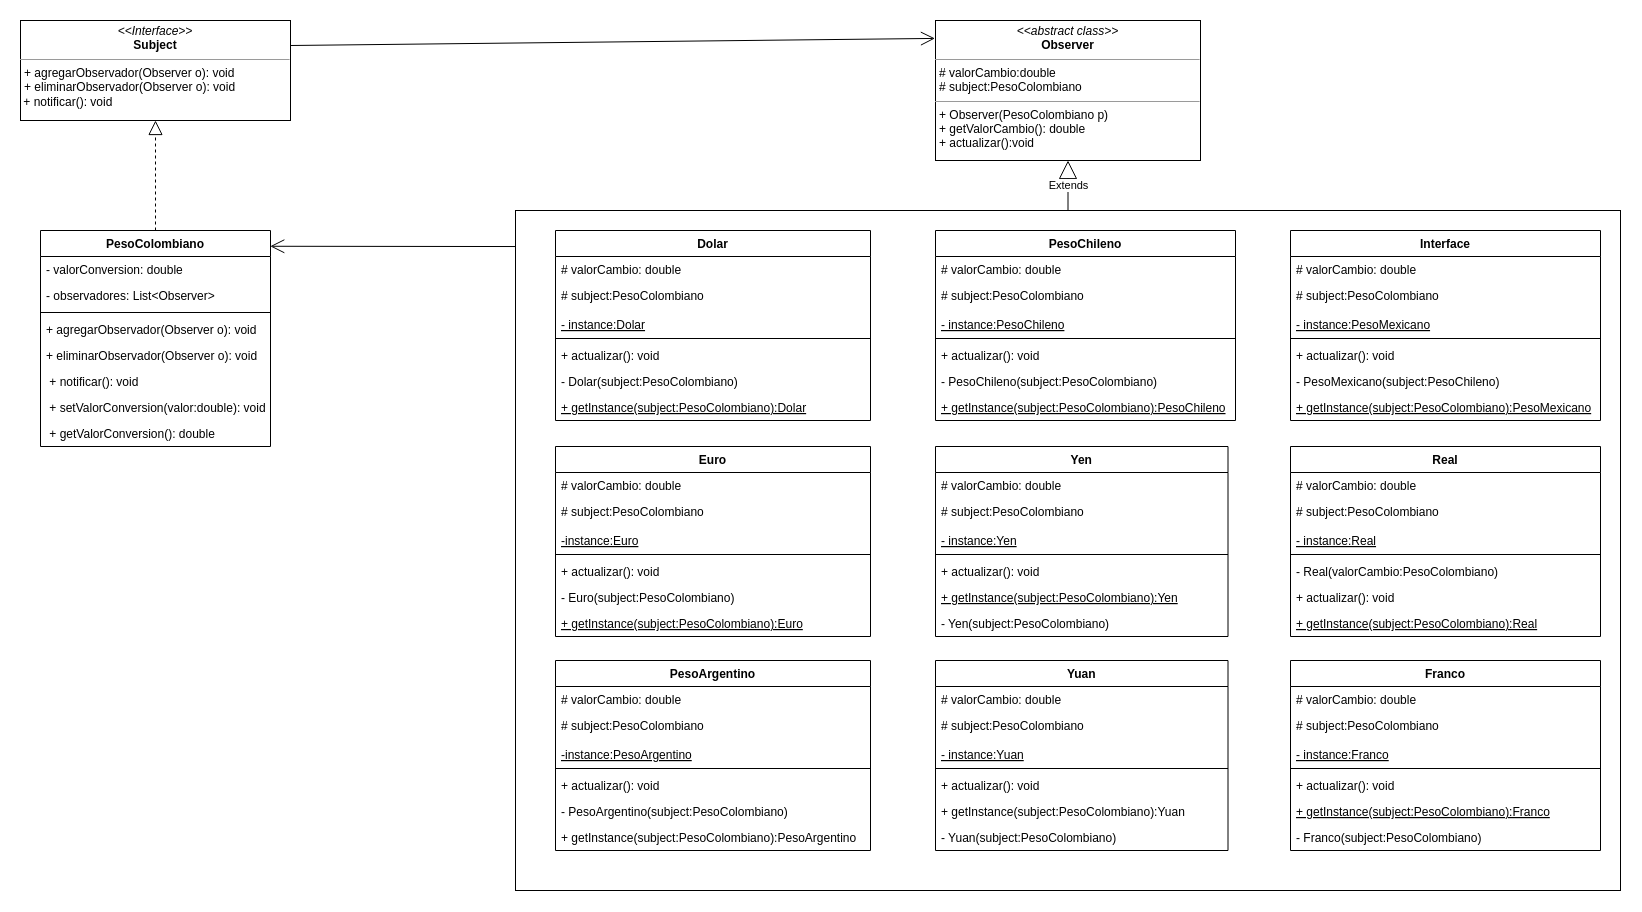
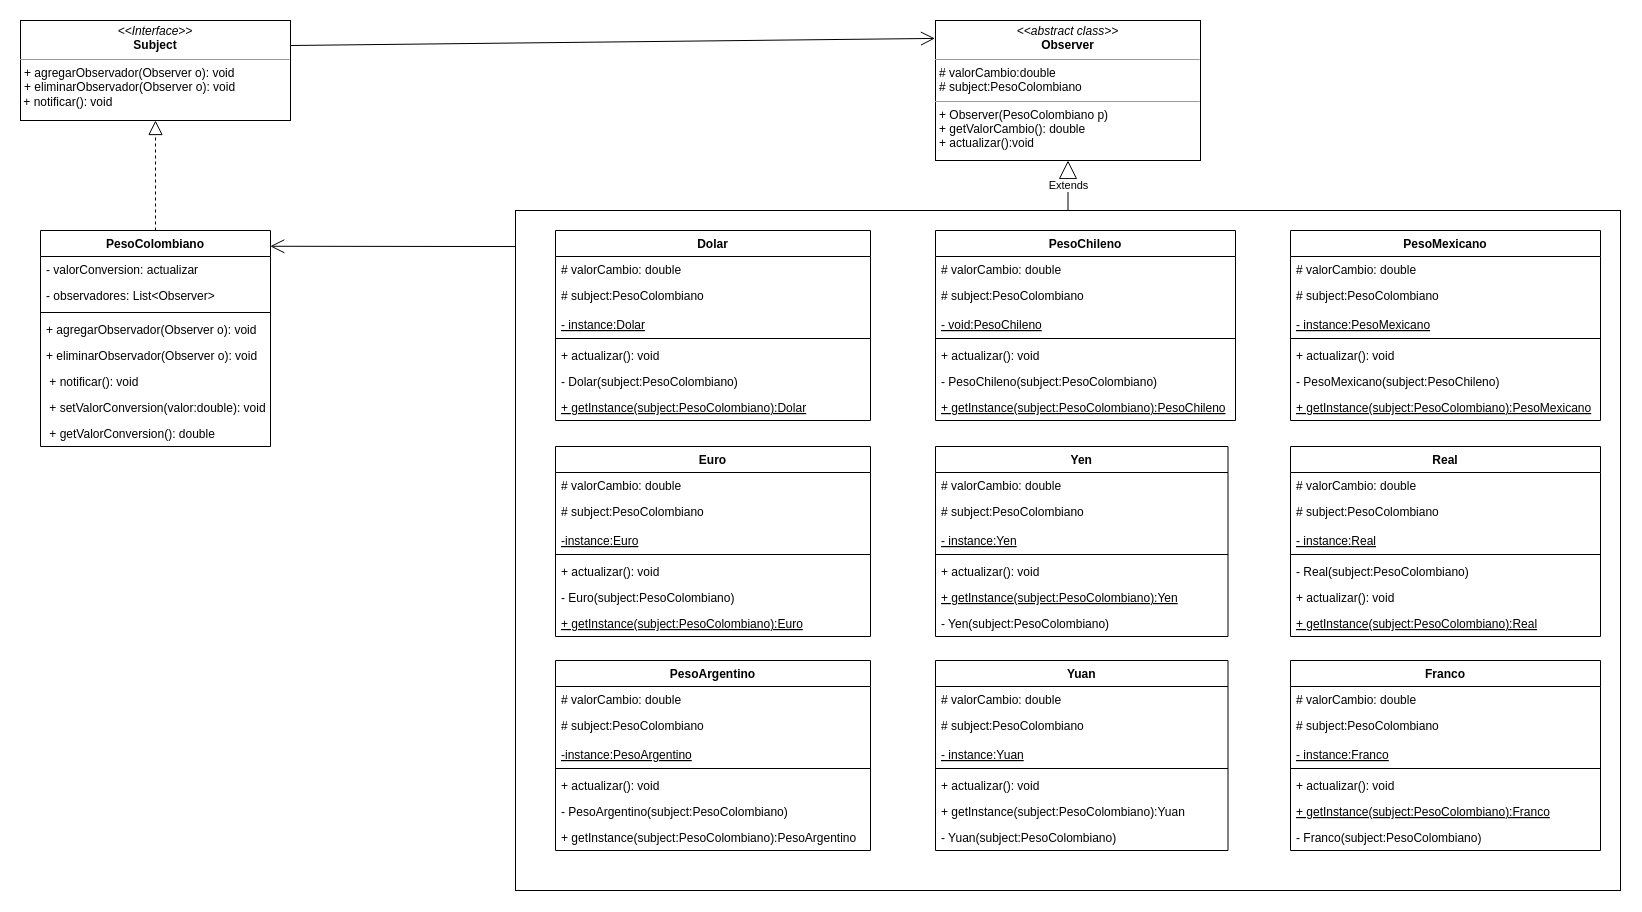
(1445, 244) -> (1445, 244)
(121, 270) -> (133, 270)
(1007, 325) -> (994, 325)
(1399, 572) -> (1389, 572)
